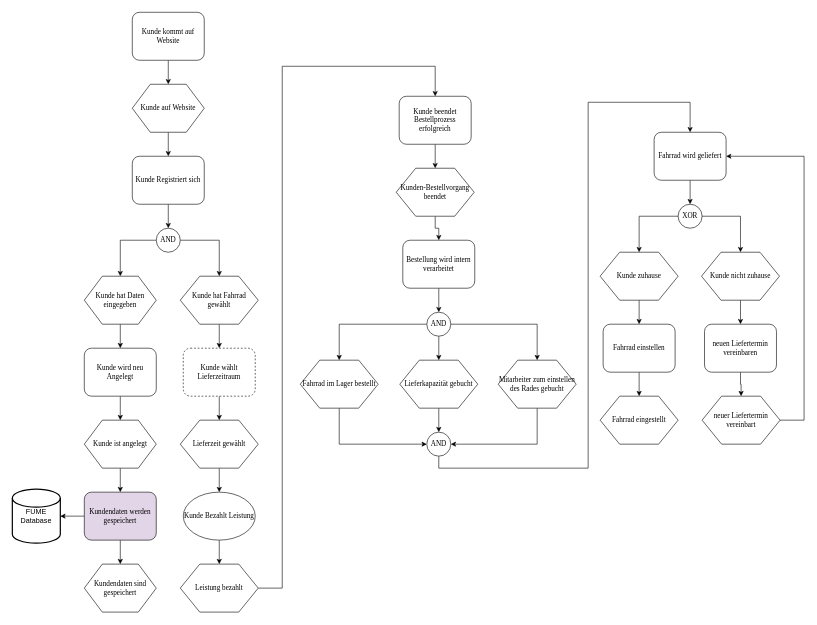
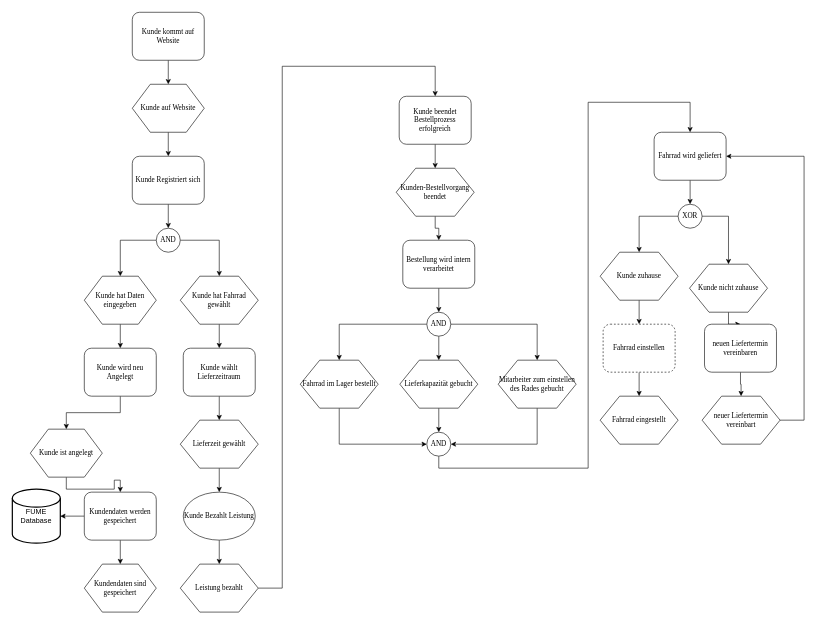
(741, 276) -> (729, 288)
(639, 348) -> (639, 348)
(219, 372) -> (219, 372)
(120, 444) -> (66, 453)
(120, 516) -> (120, 516)
